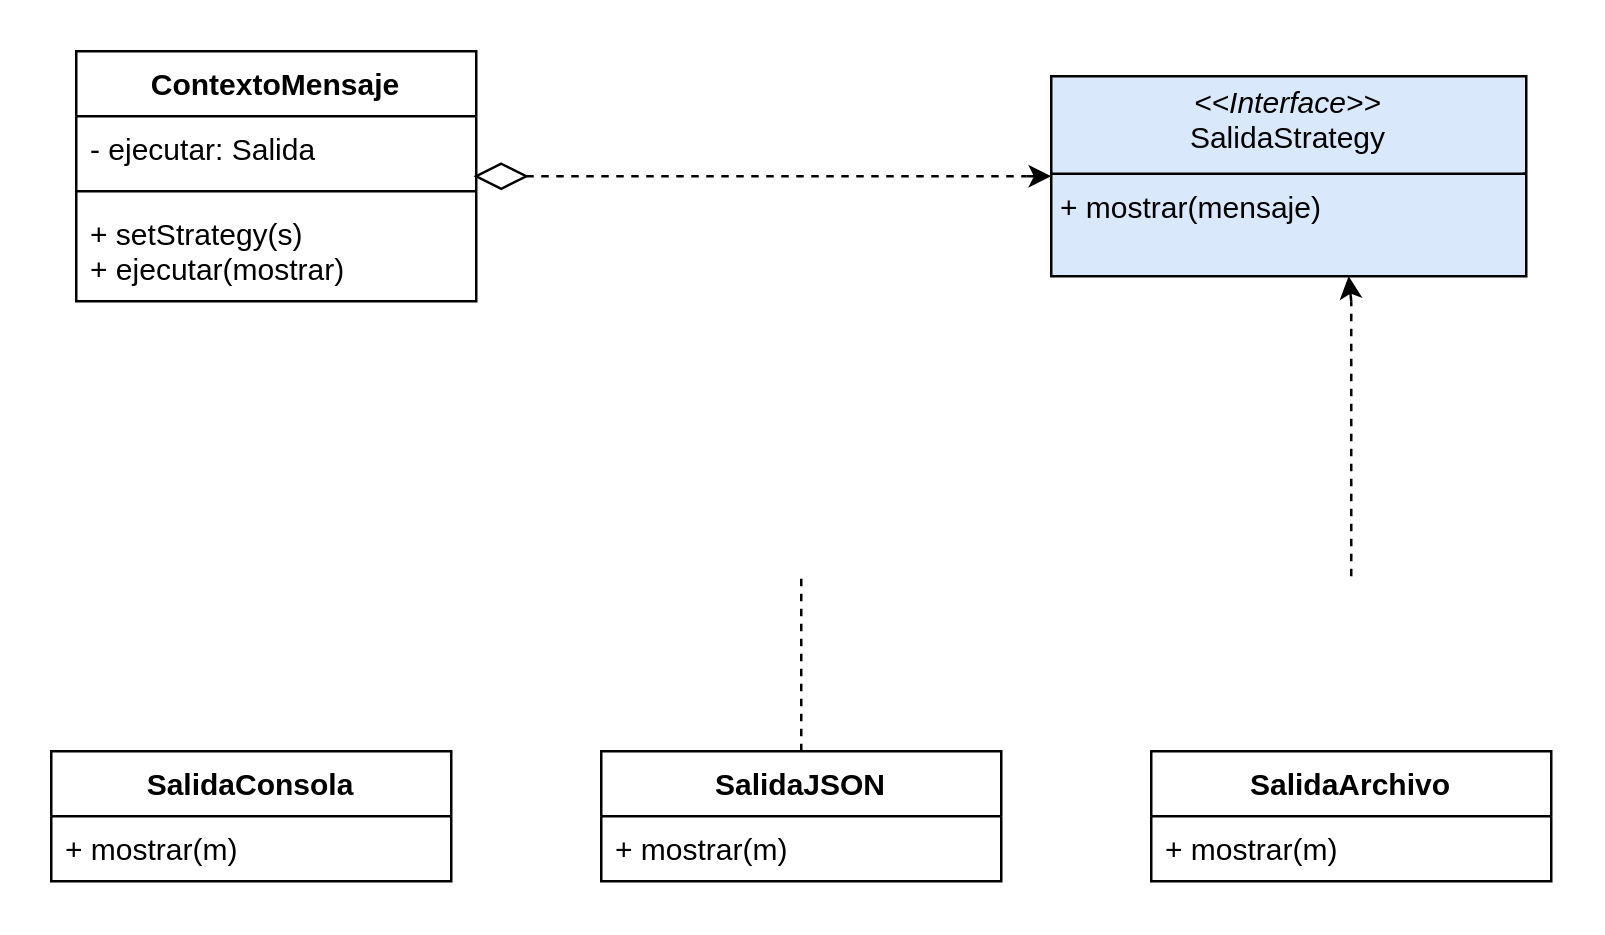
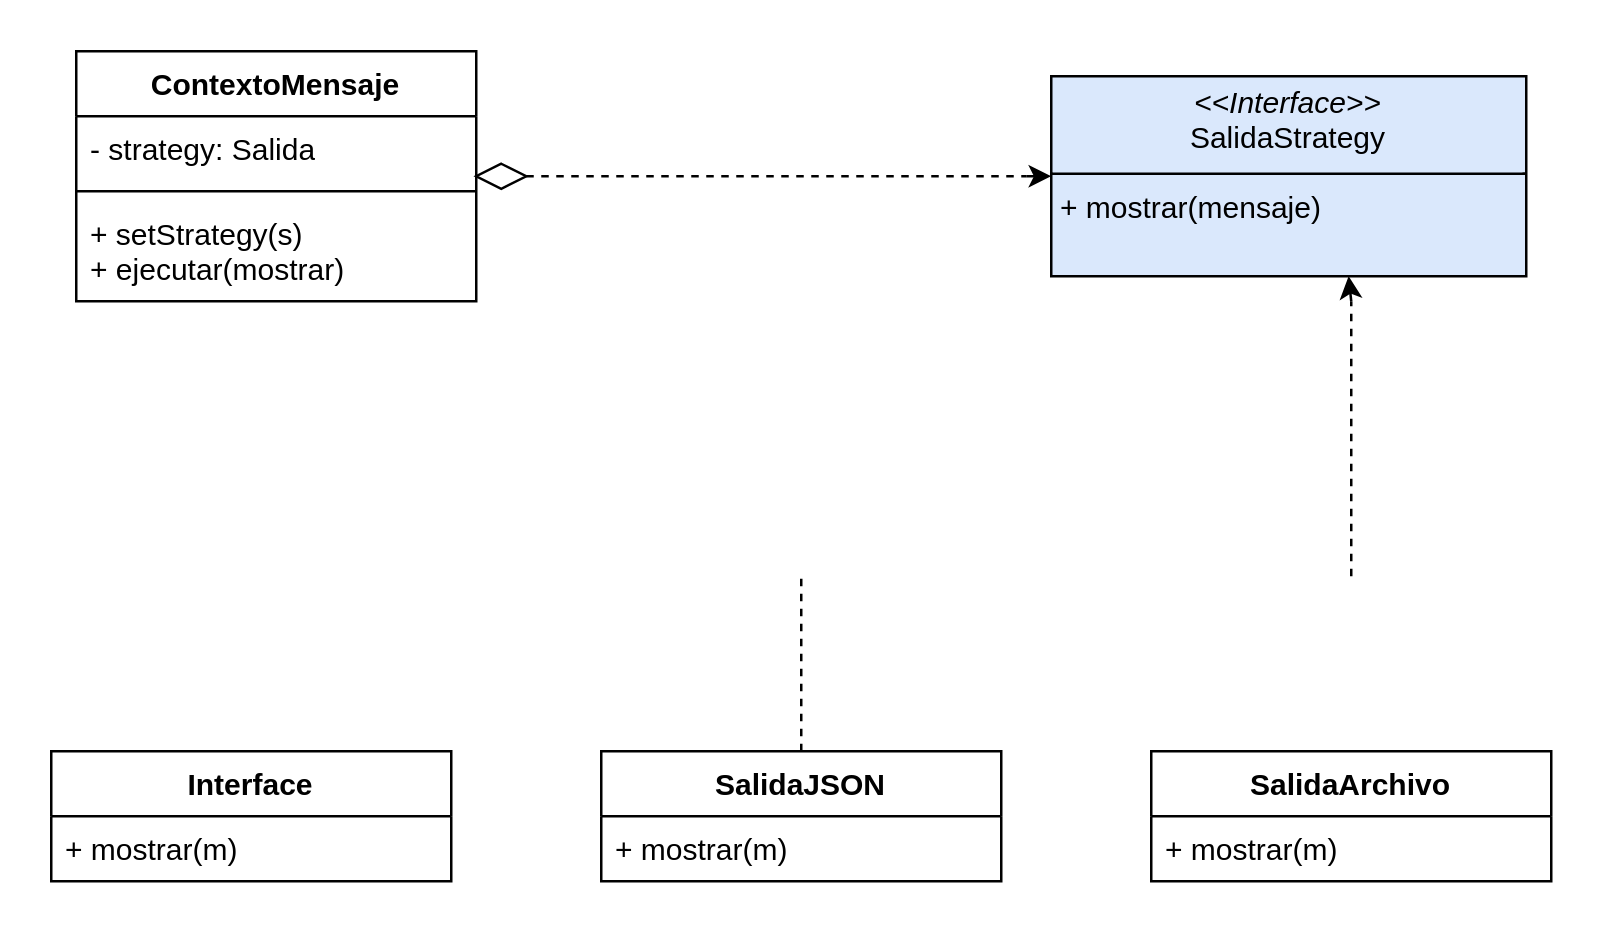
(223, 152) -> (223, 152)
(251, 787) -> (251, 787)
